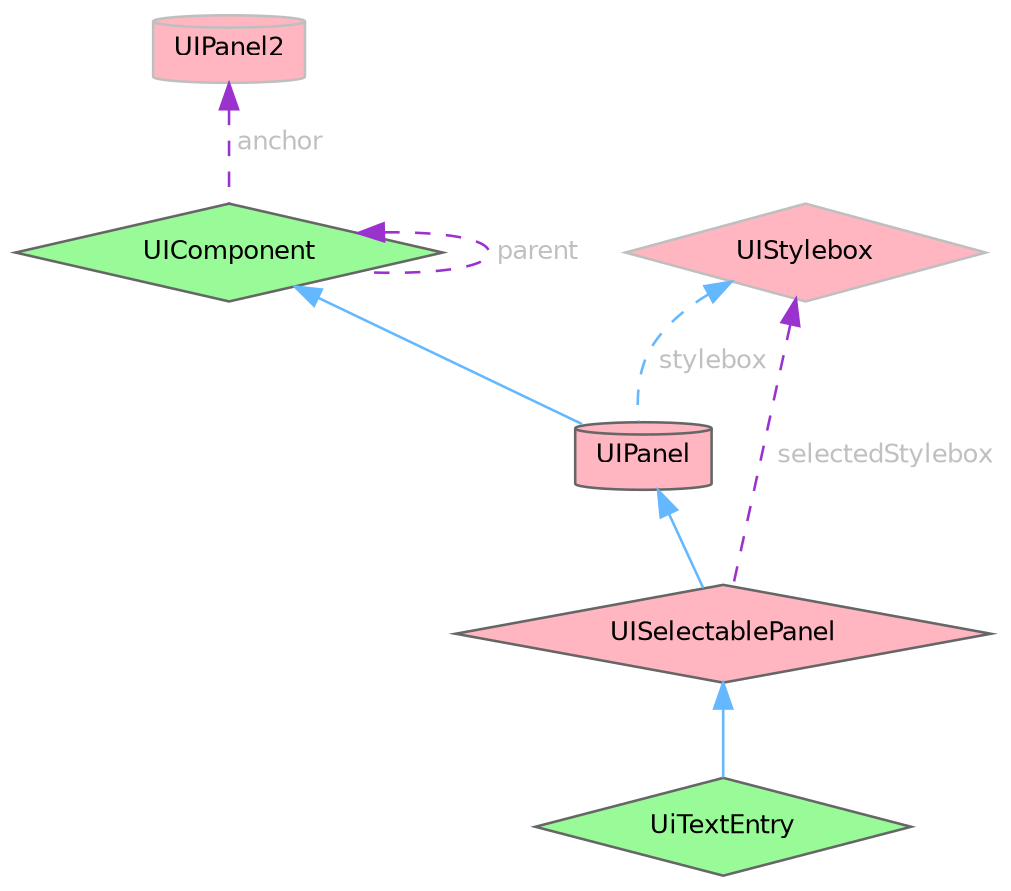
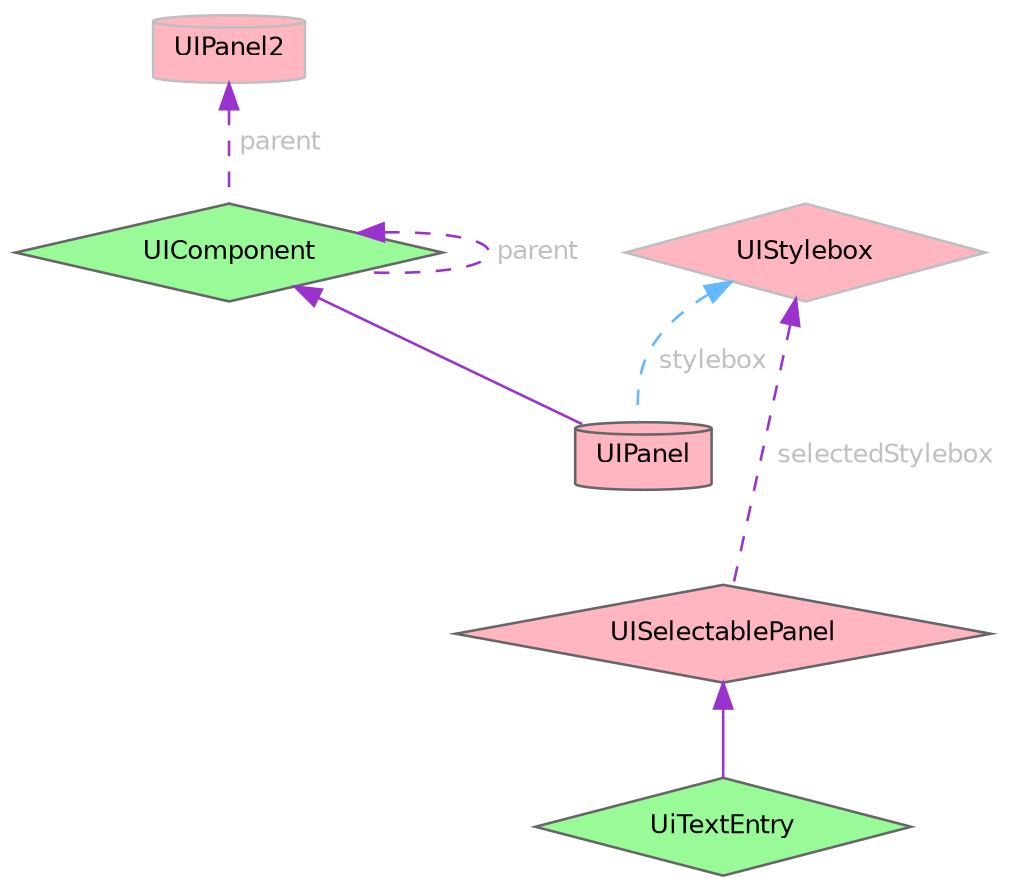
(277, 143) -> (277, 143)
(450, 361) -> (450, 361)
(686, 551) -> none
(723, 743) -> (723, 743)
